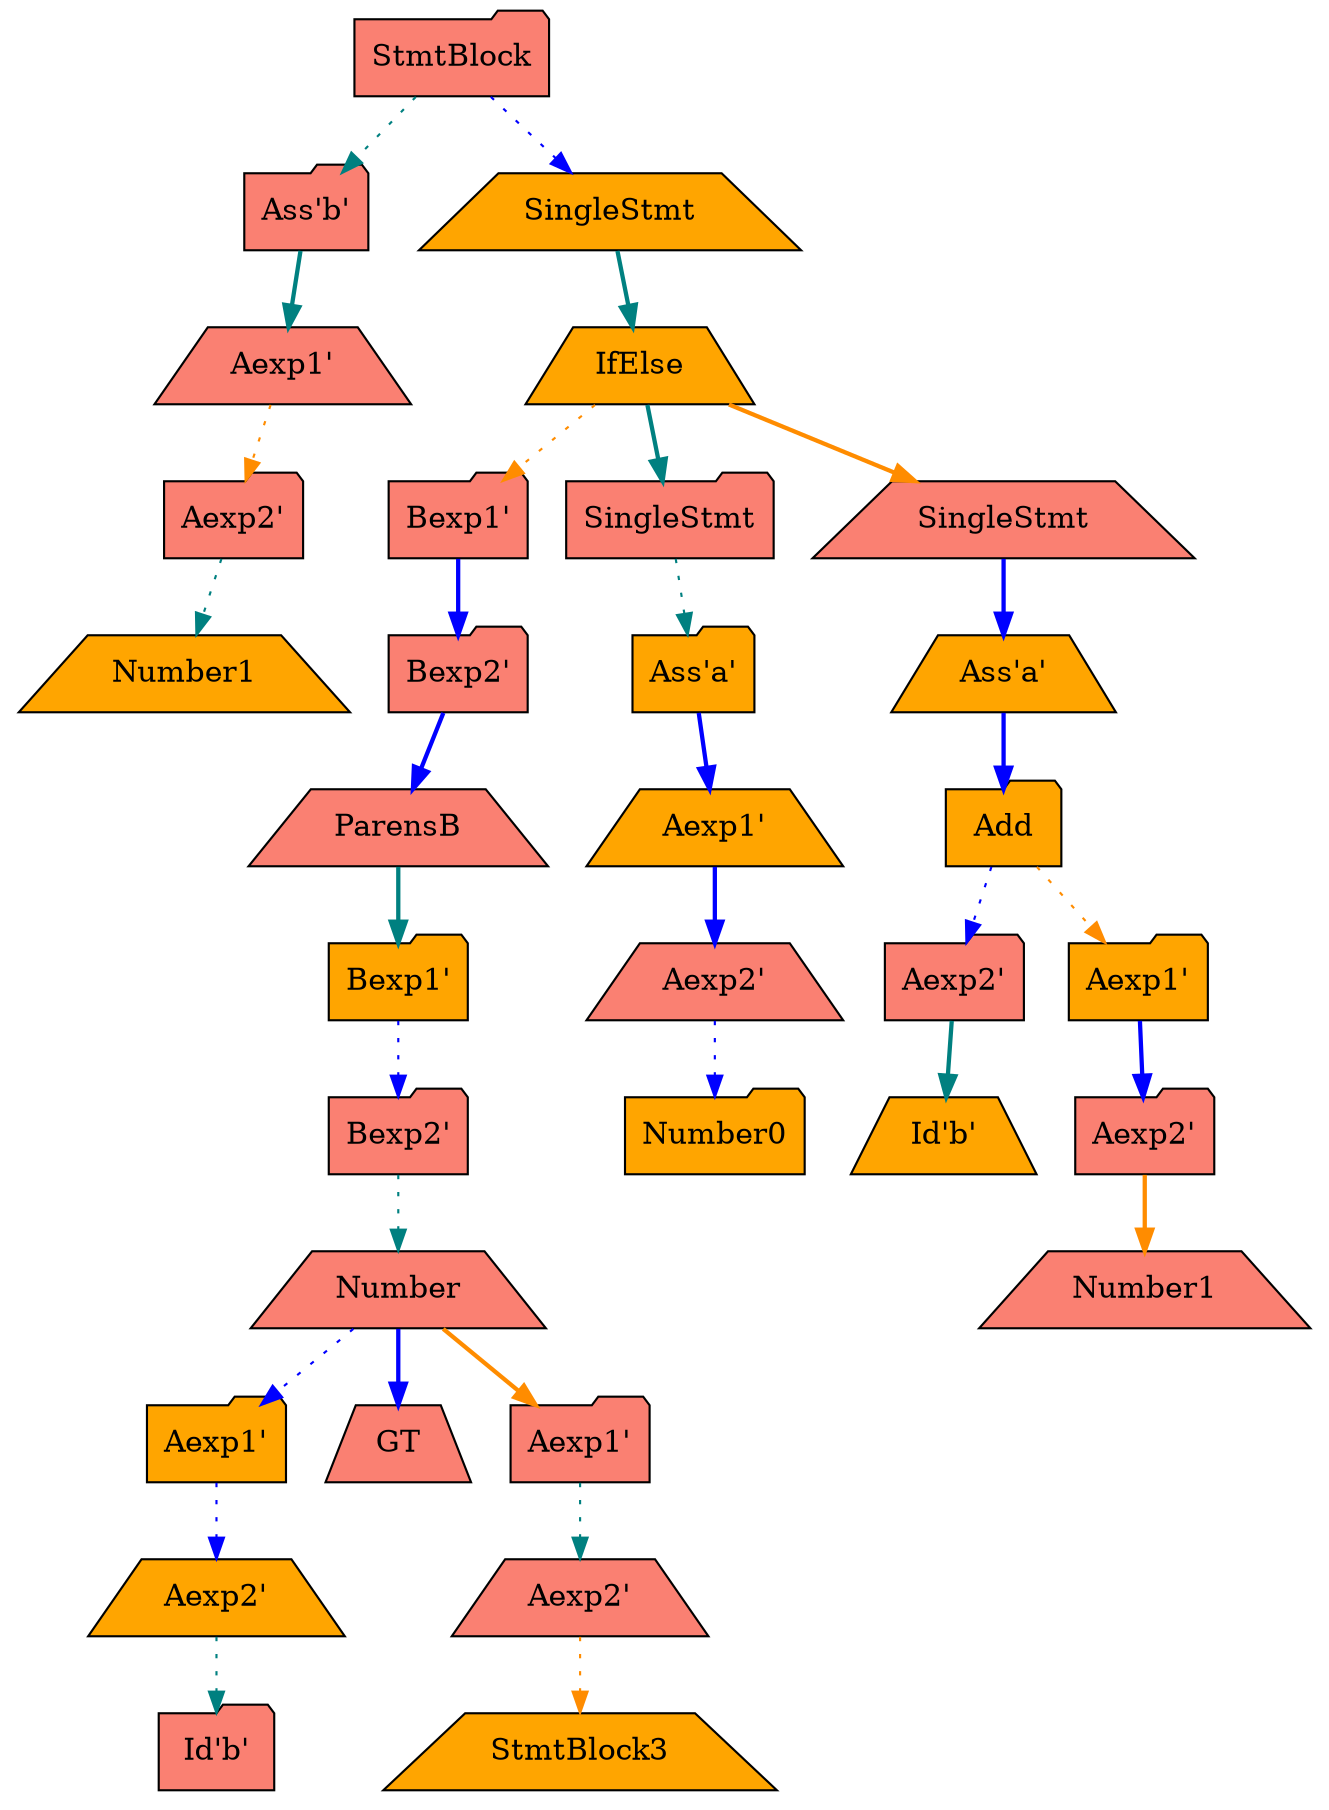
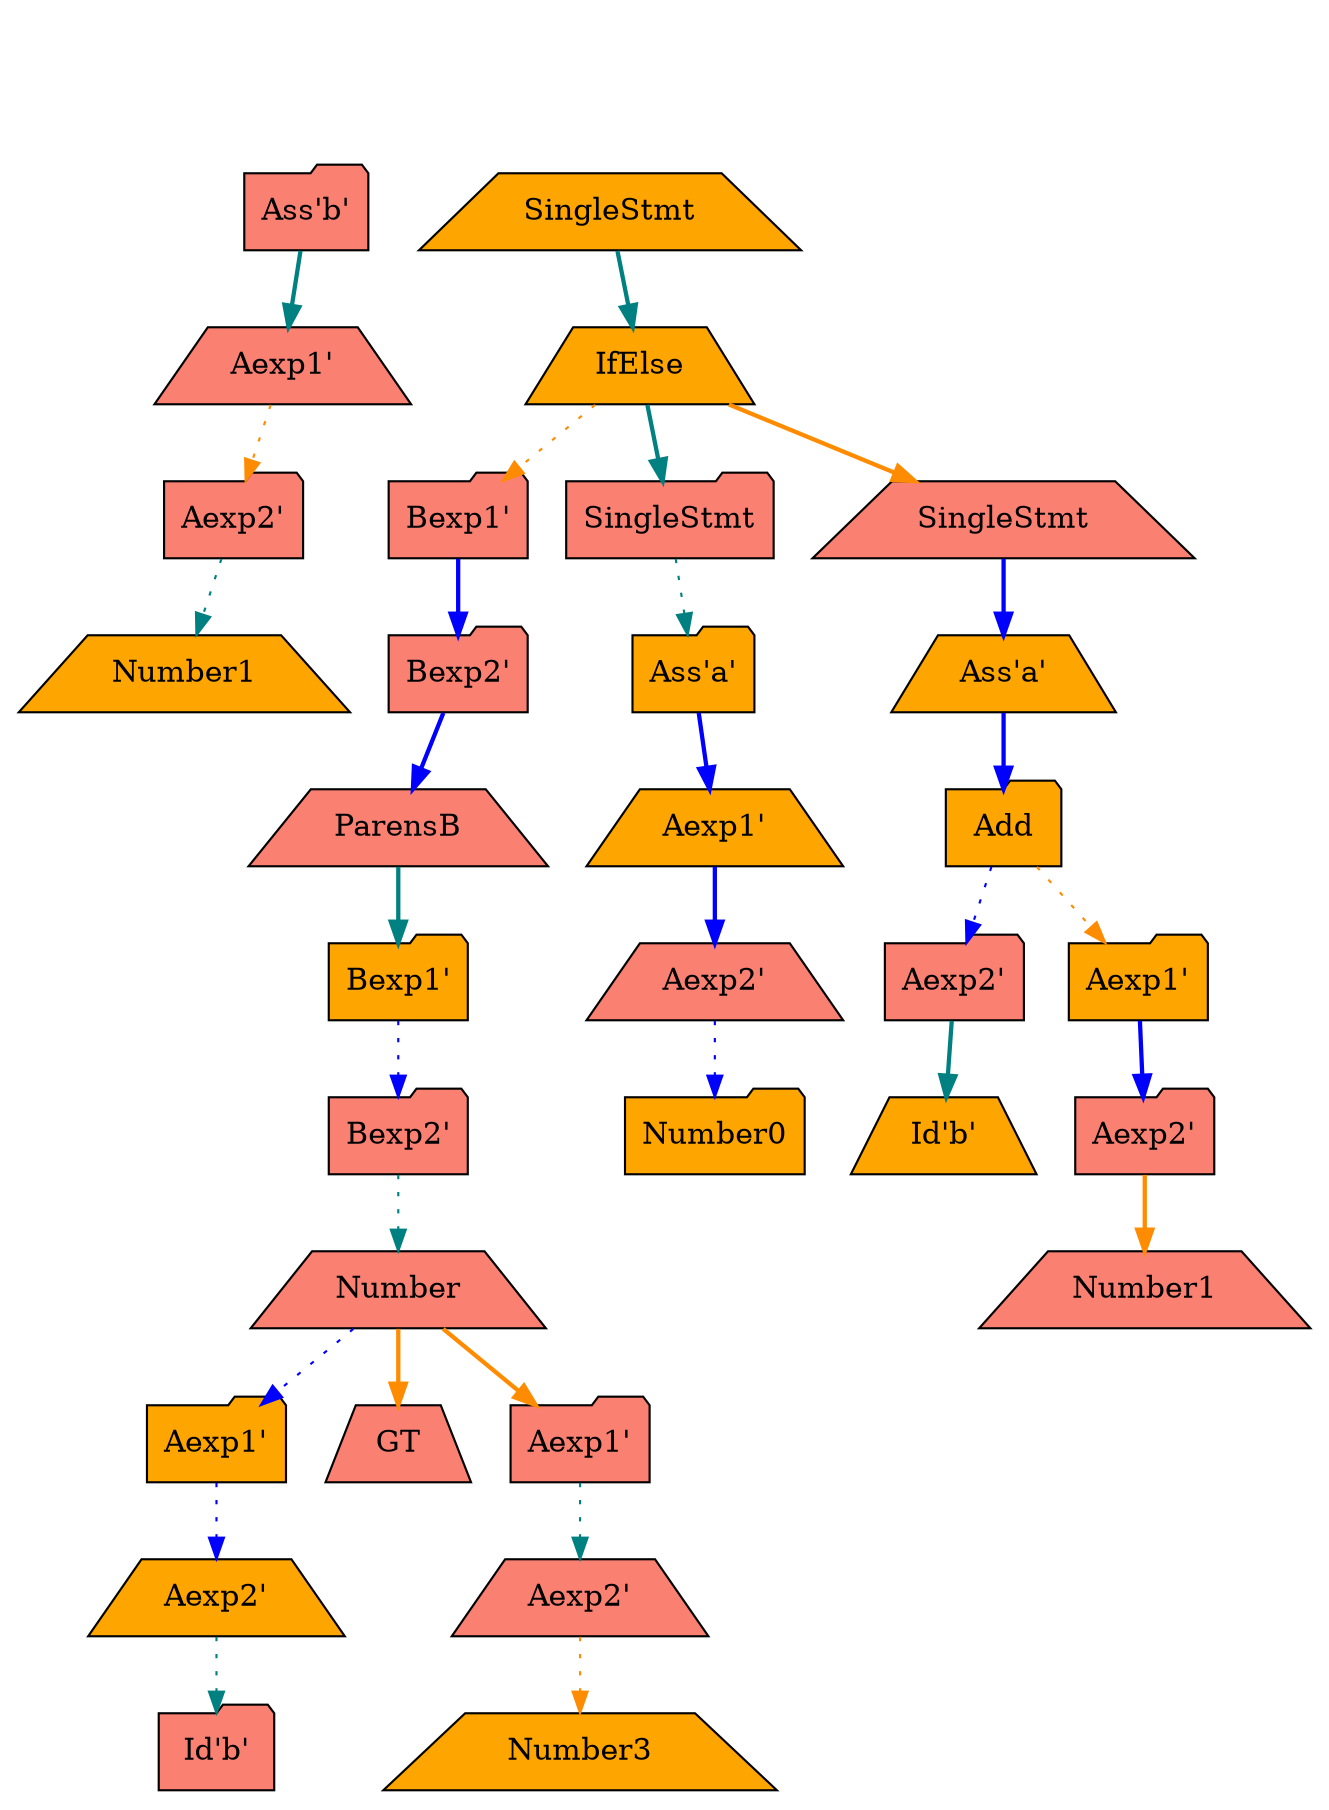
(452, 58) -> none
(398, 1356) -> (398, 1356)
(580, 1752) -> (580, 1752)
